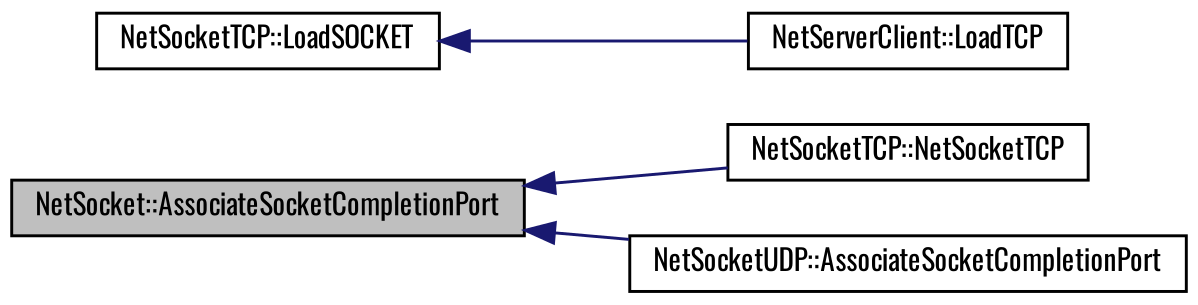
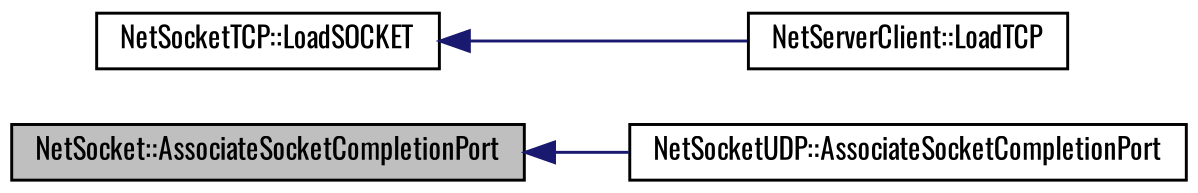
(908, 152) -> none
